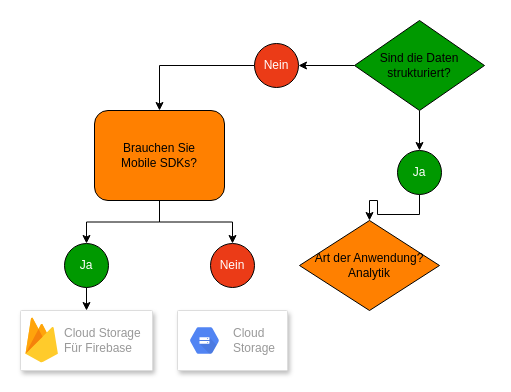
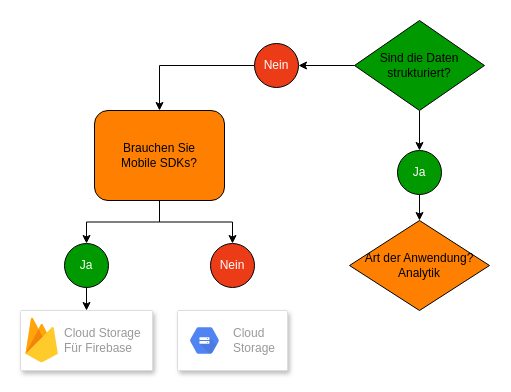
(370, 266) -> (420, 266)
